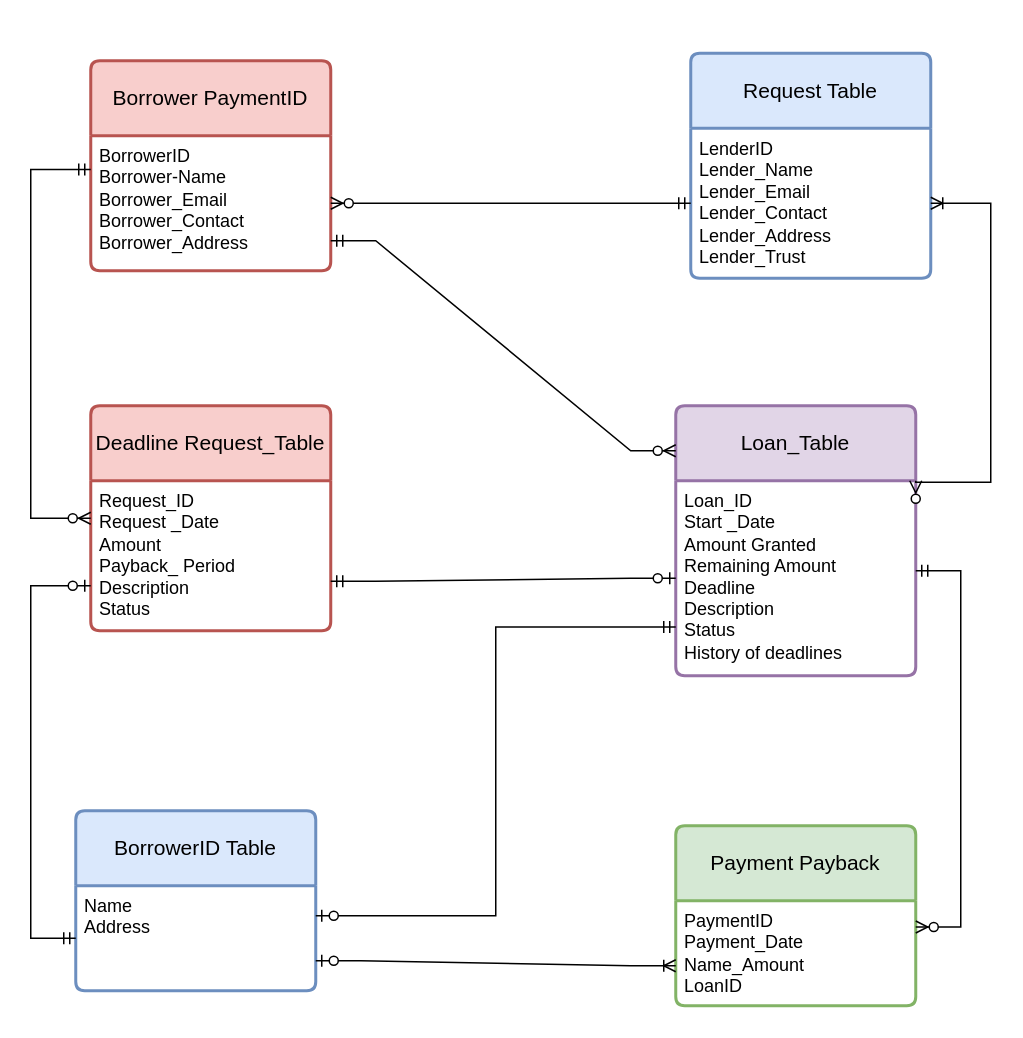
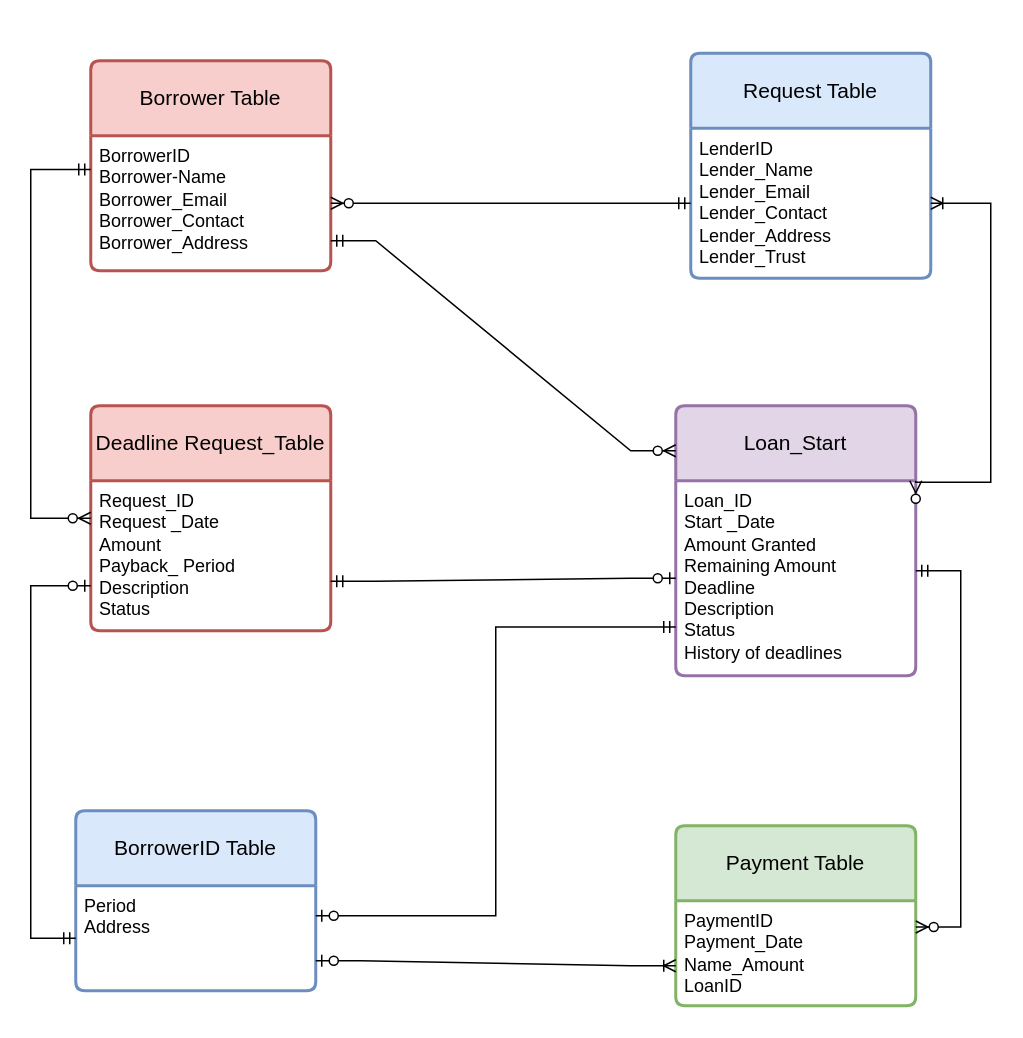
(211, 98) -> (211, 98)
(796, 443) -> (796, 443)
(796, 863) -> (796, 863)
(120, 918) -> (120, 918)
